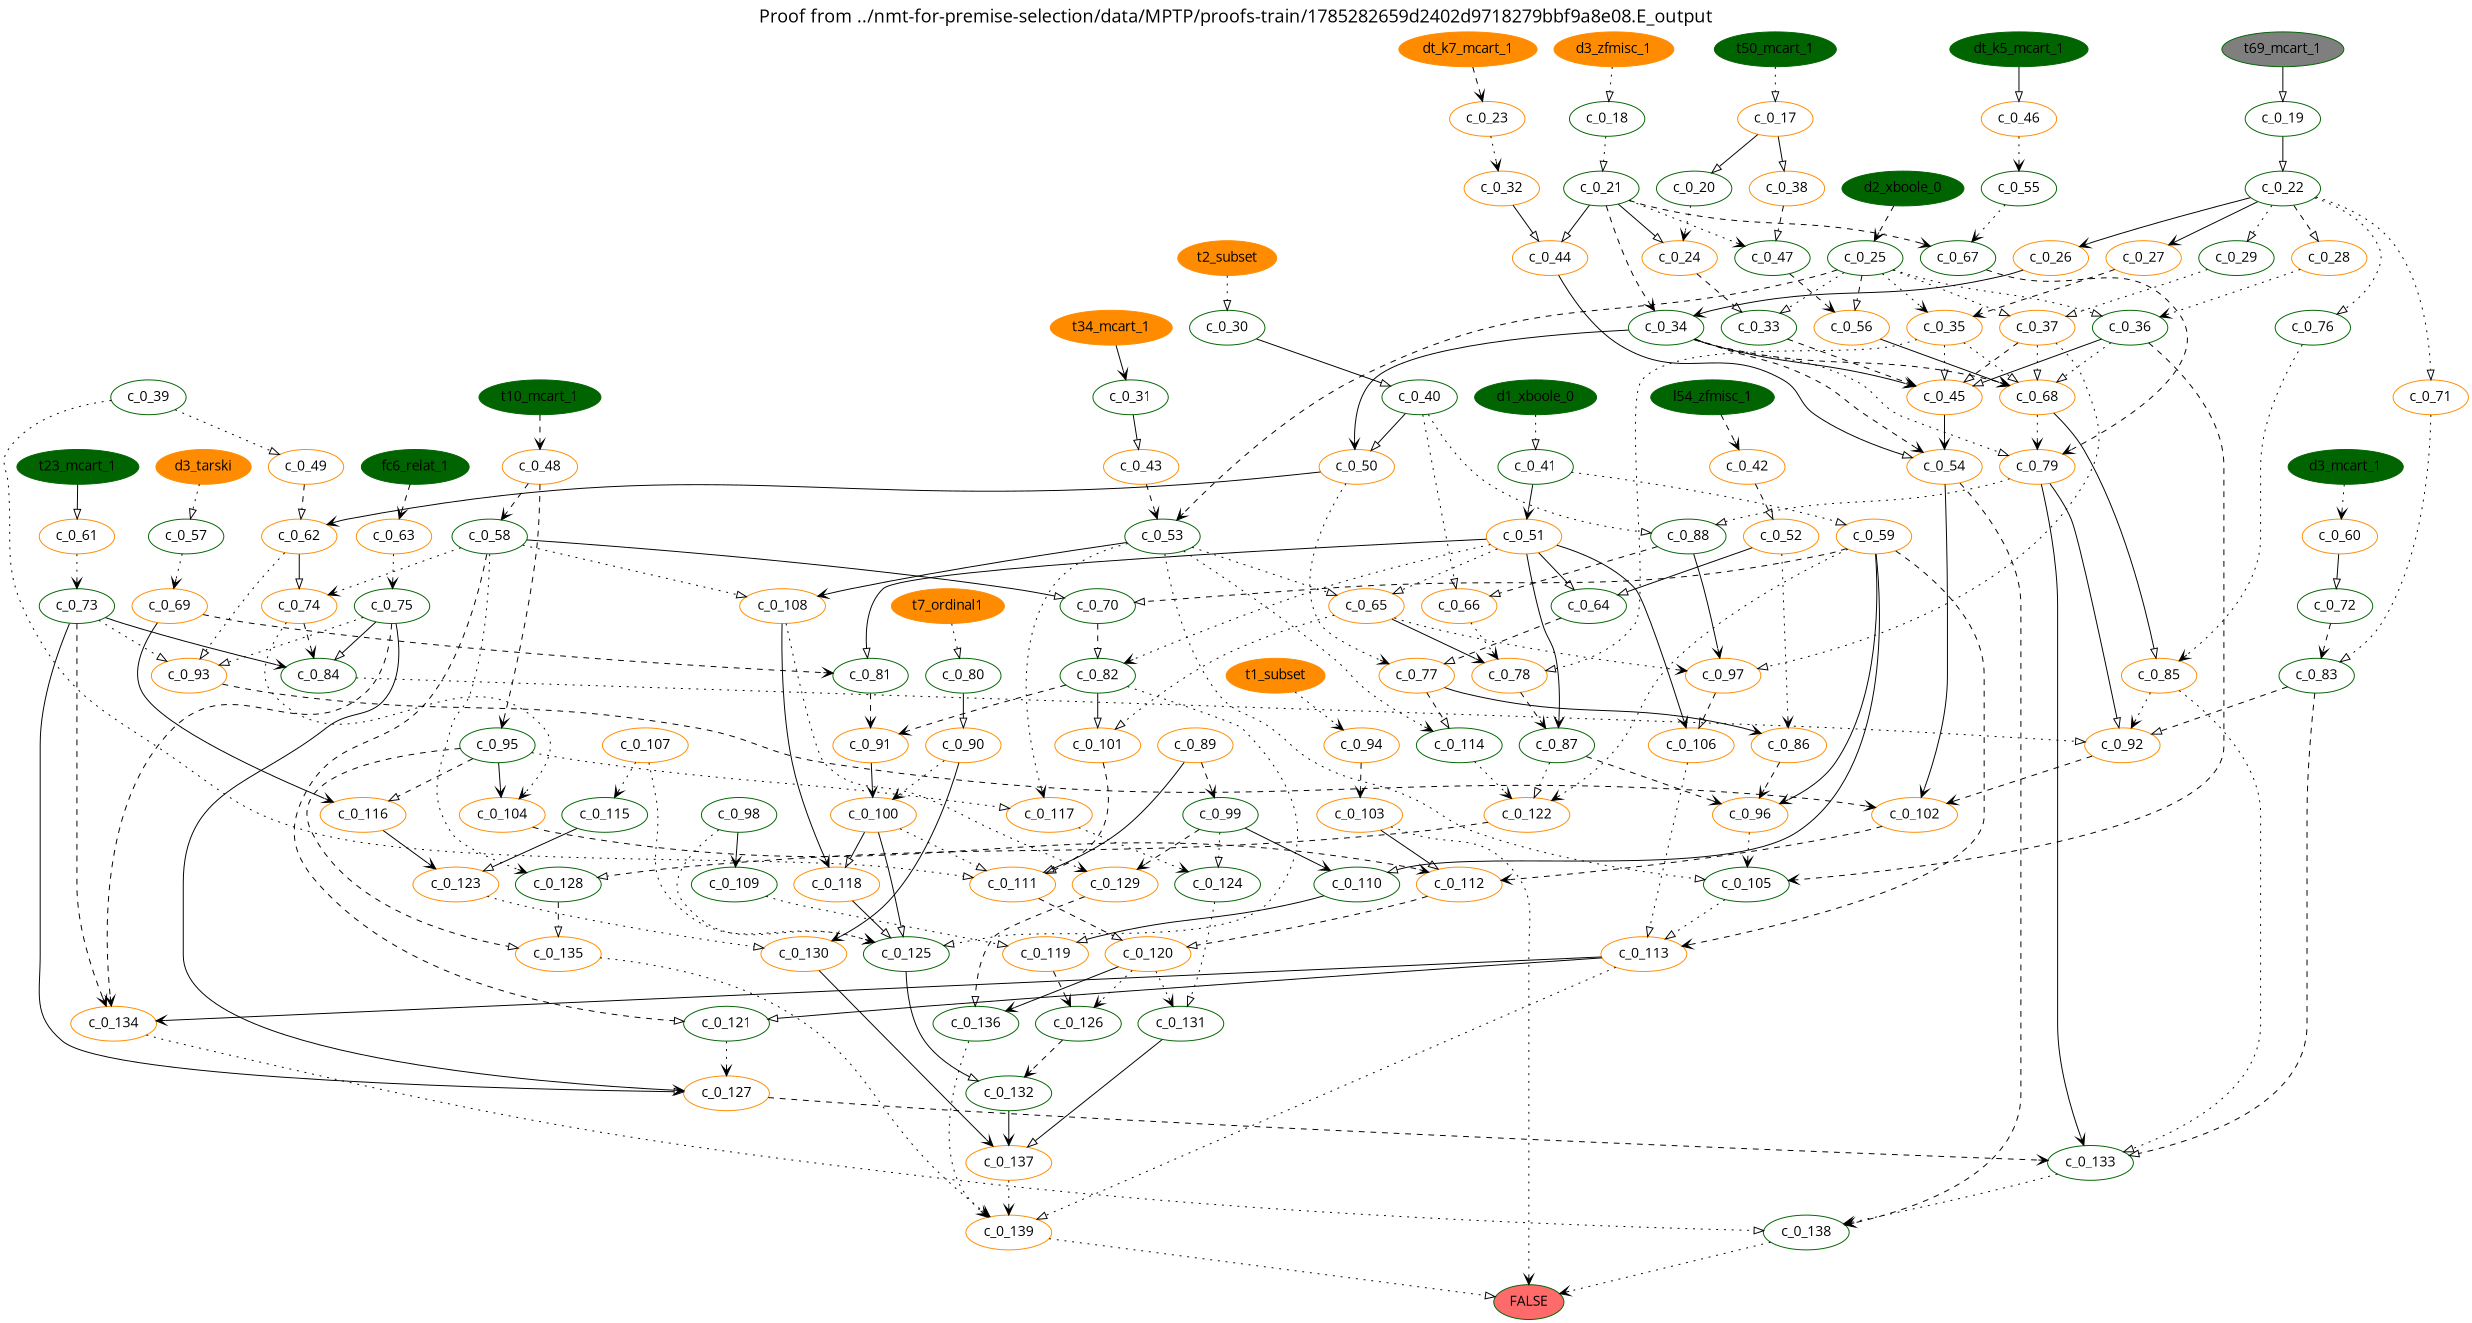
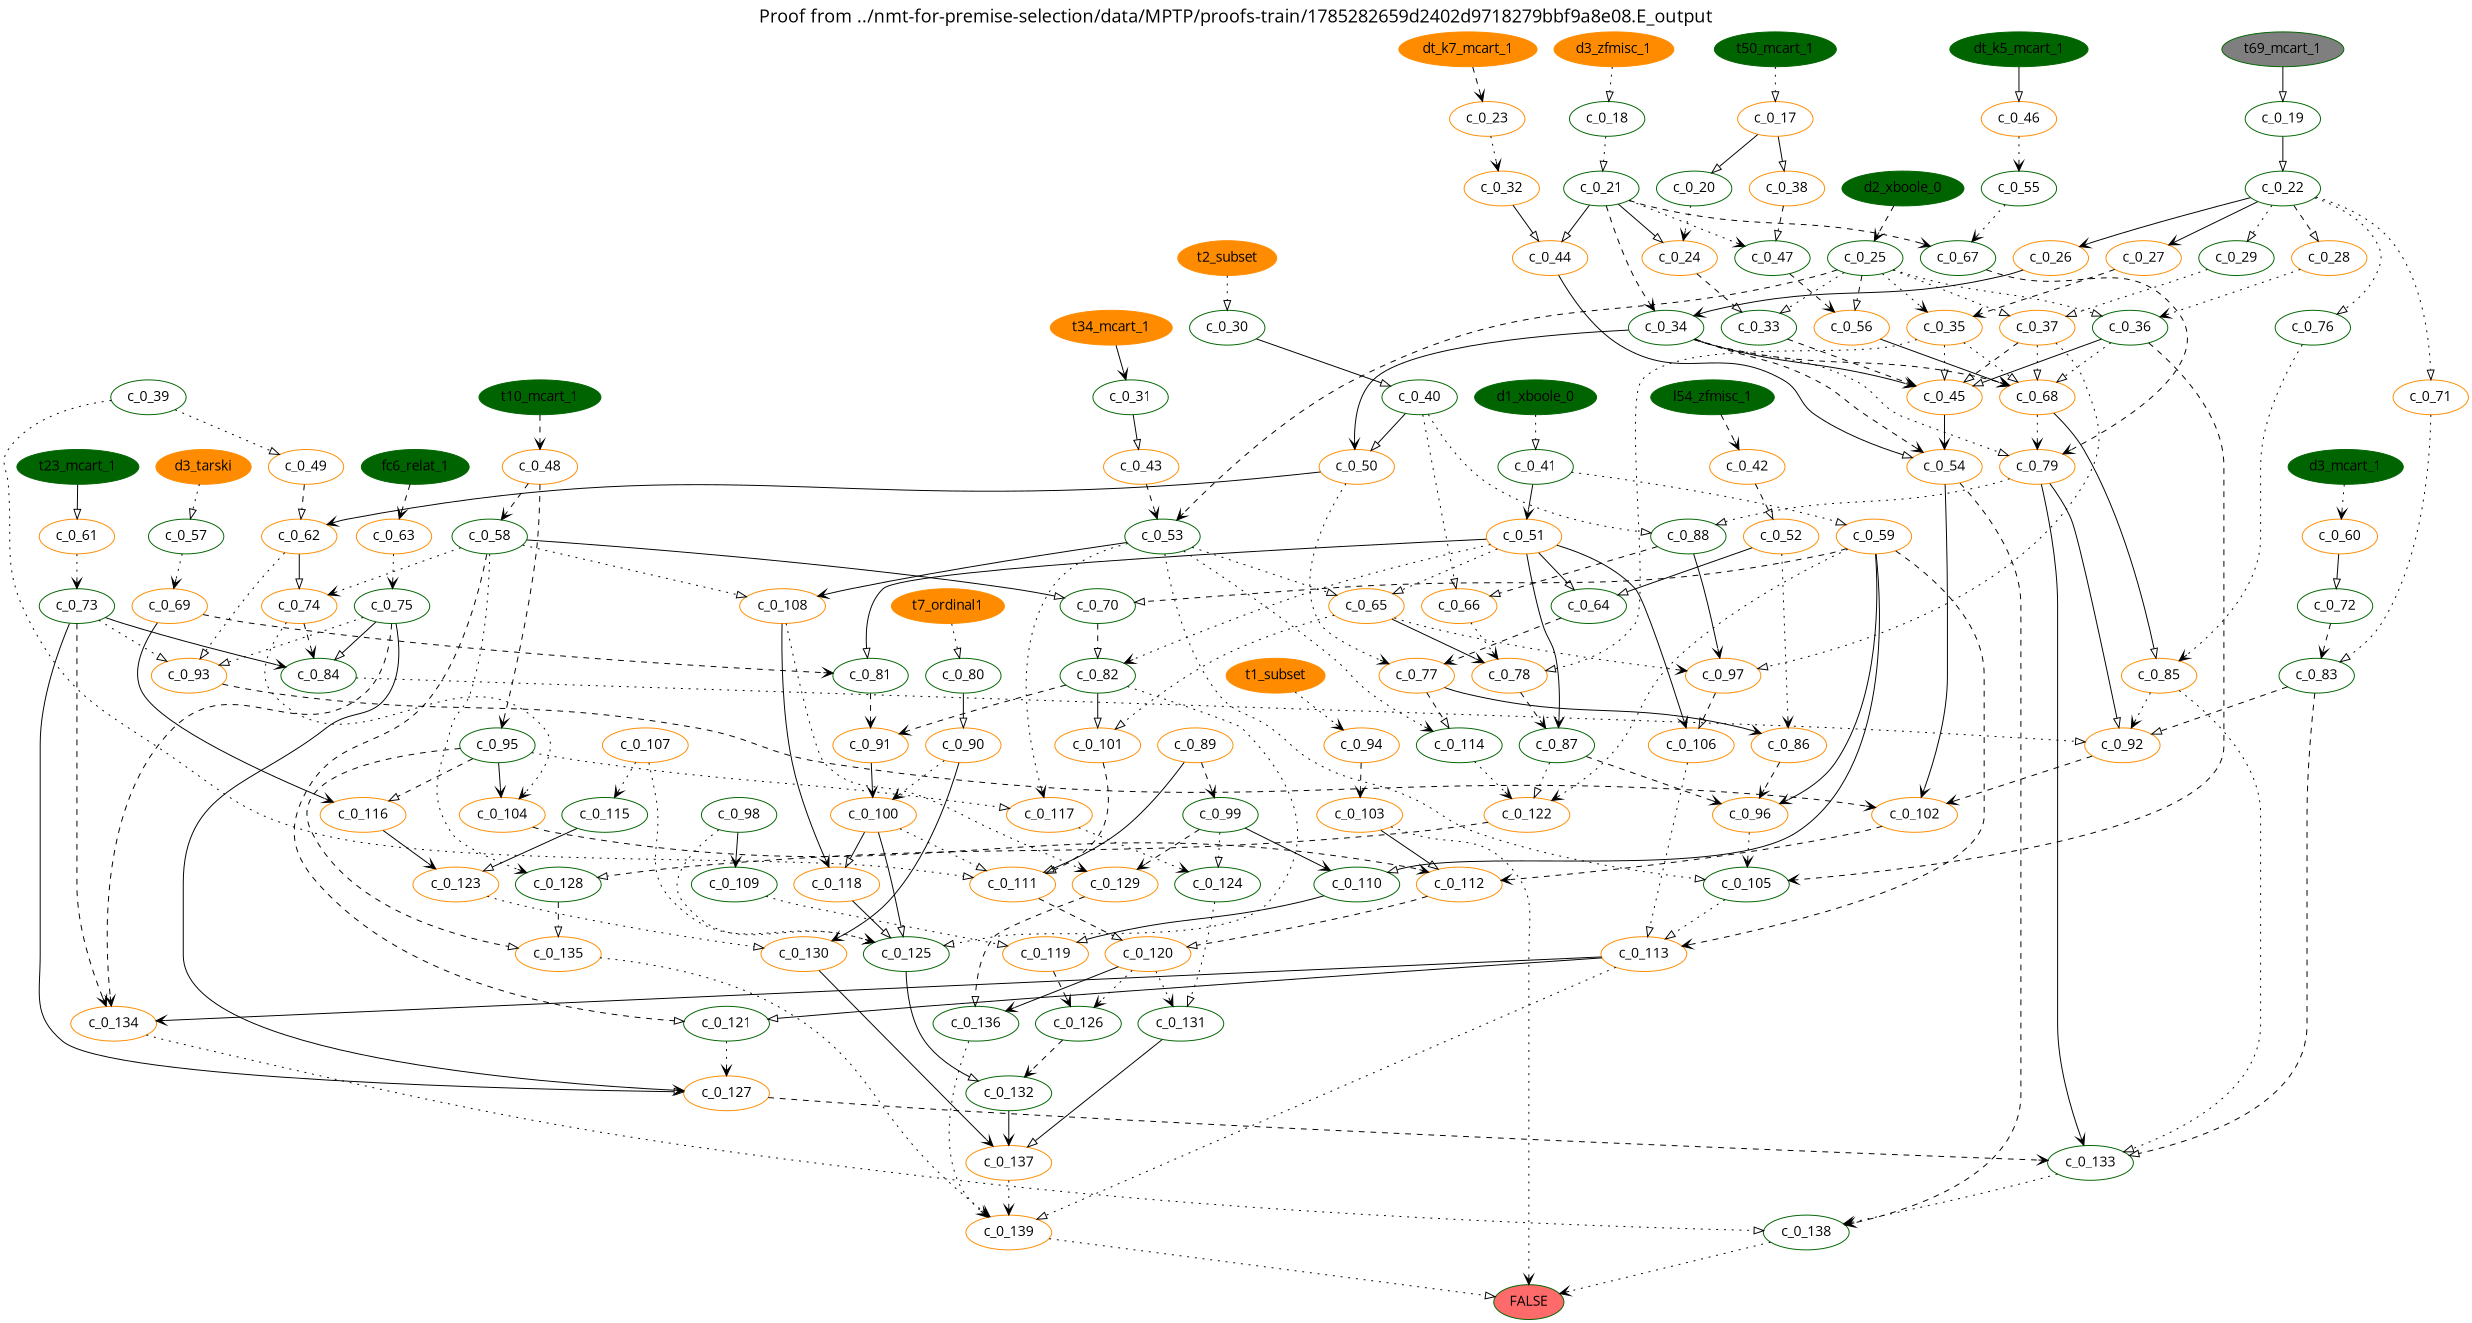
(1510, 638) -> (1510, 638)
